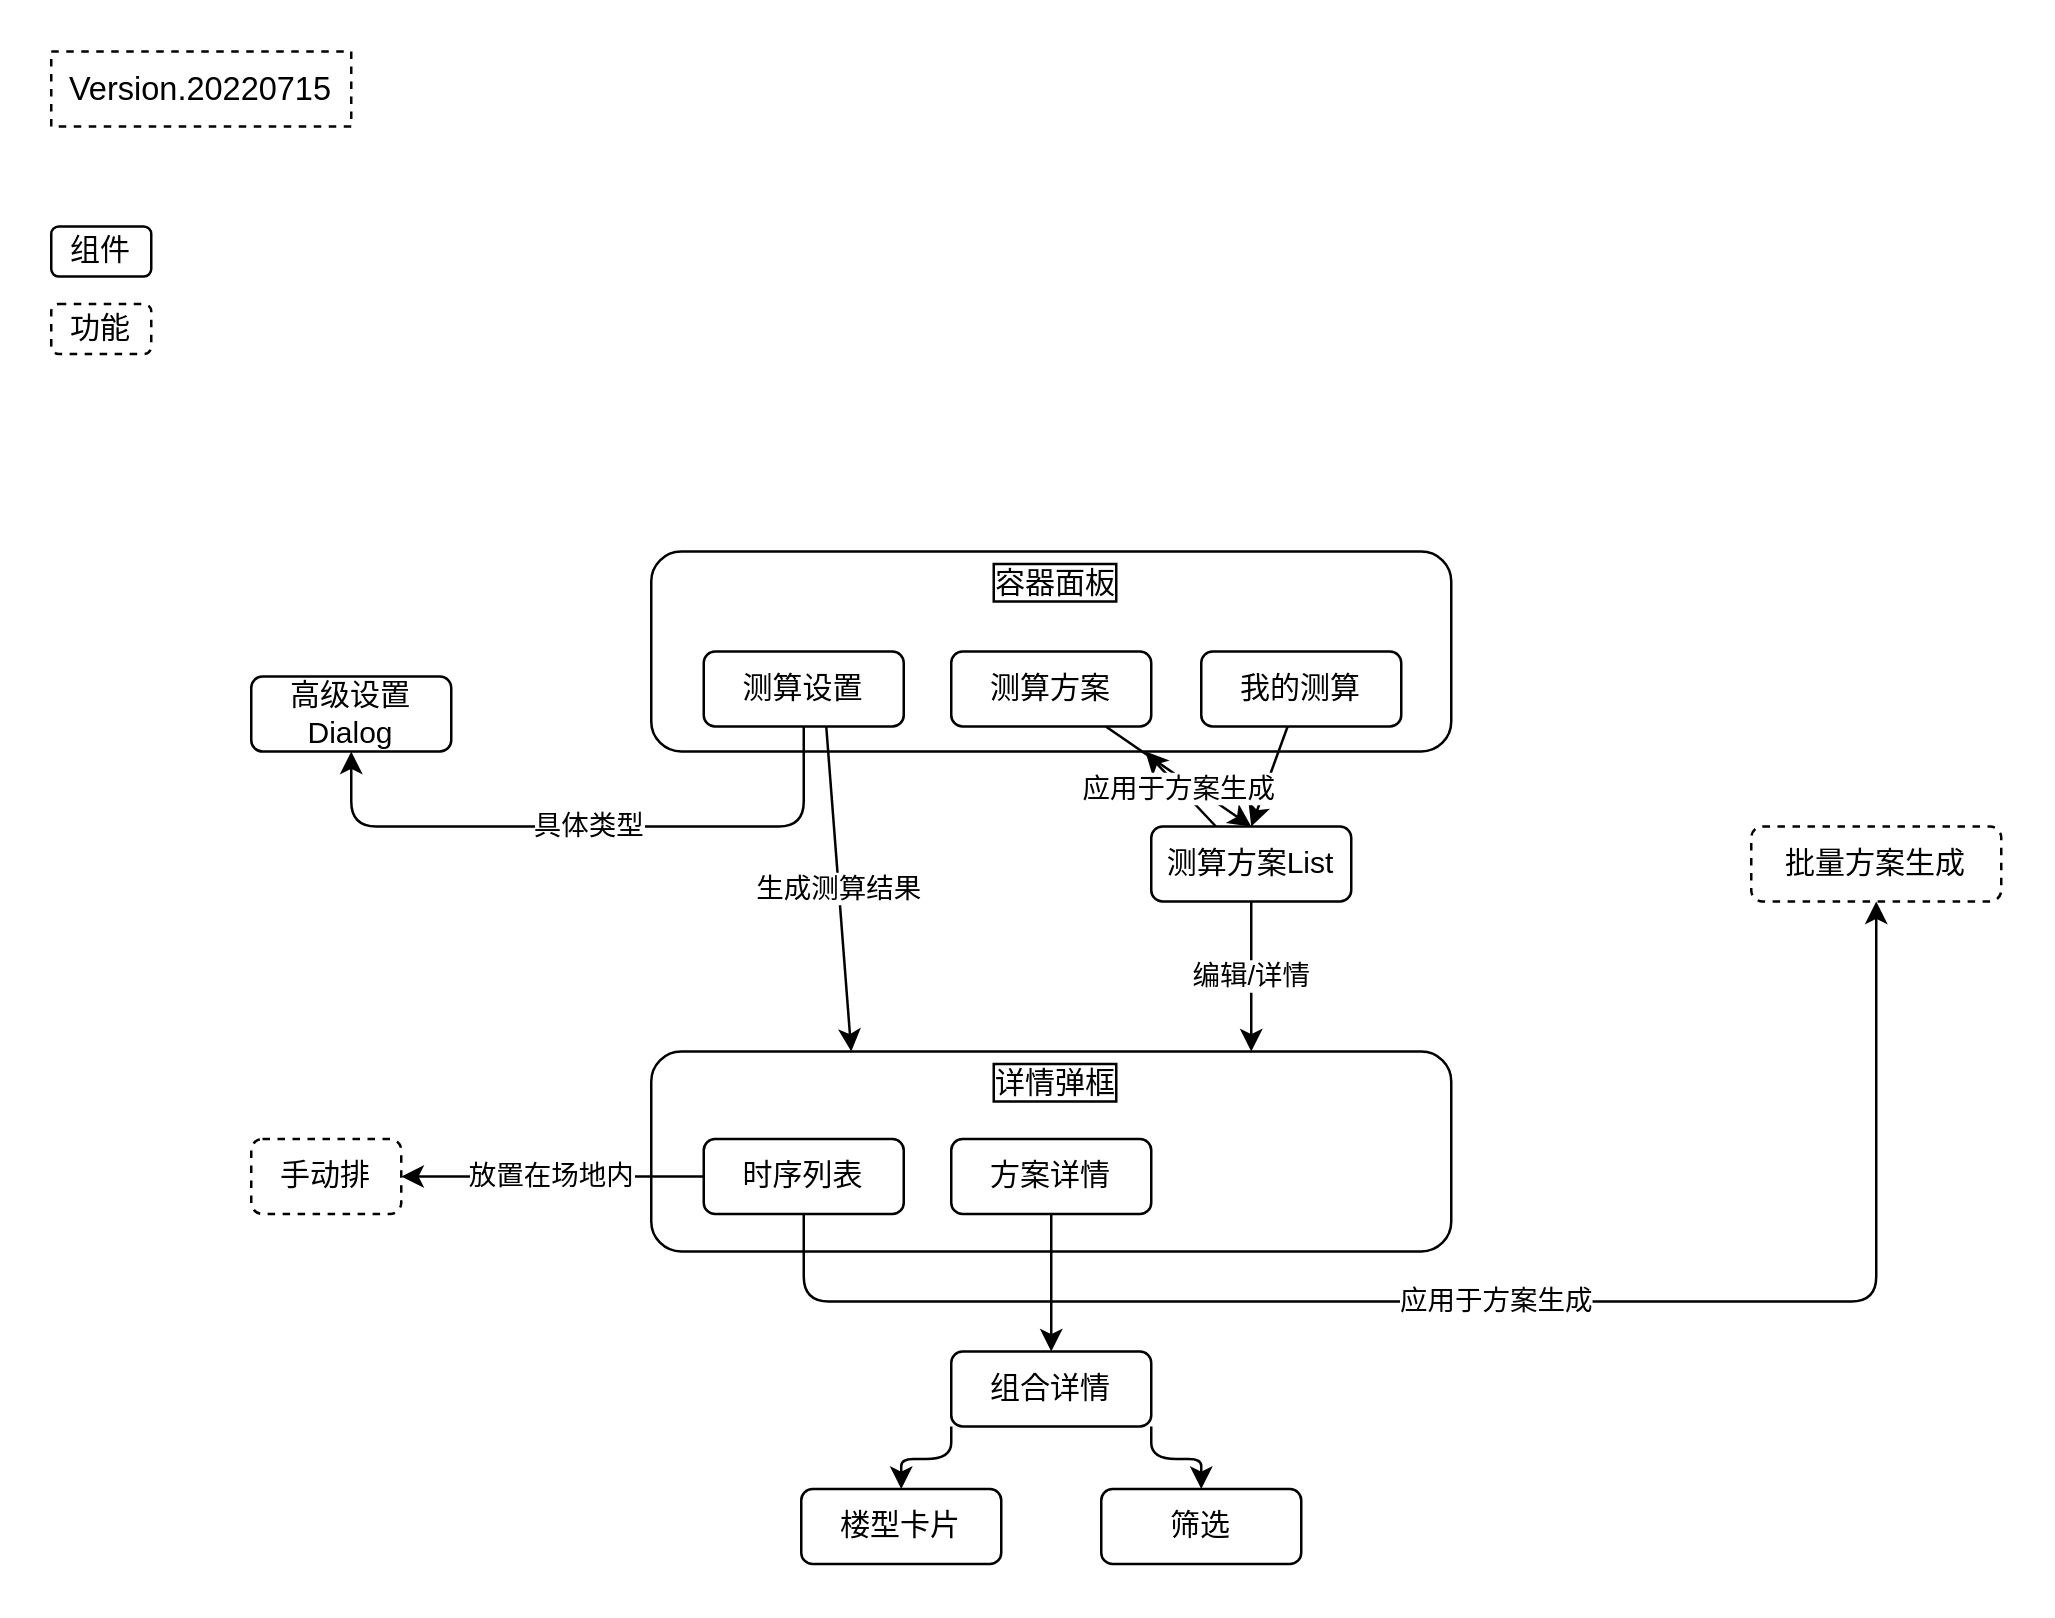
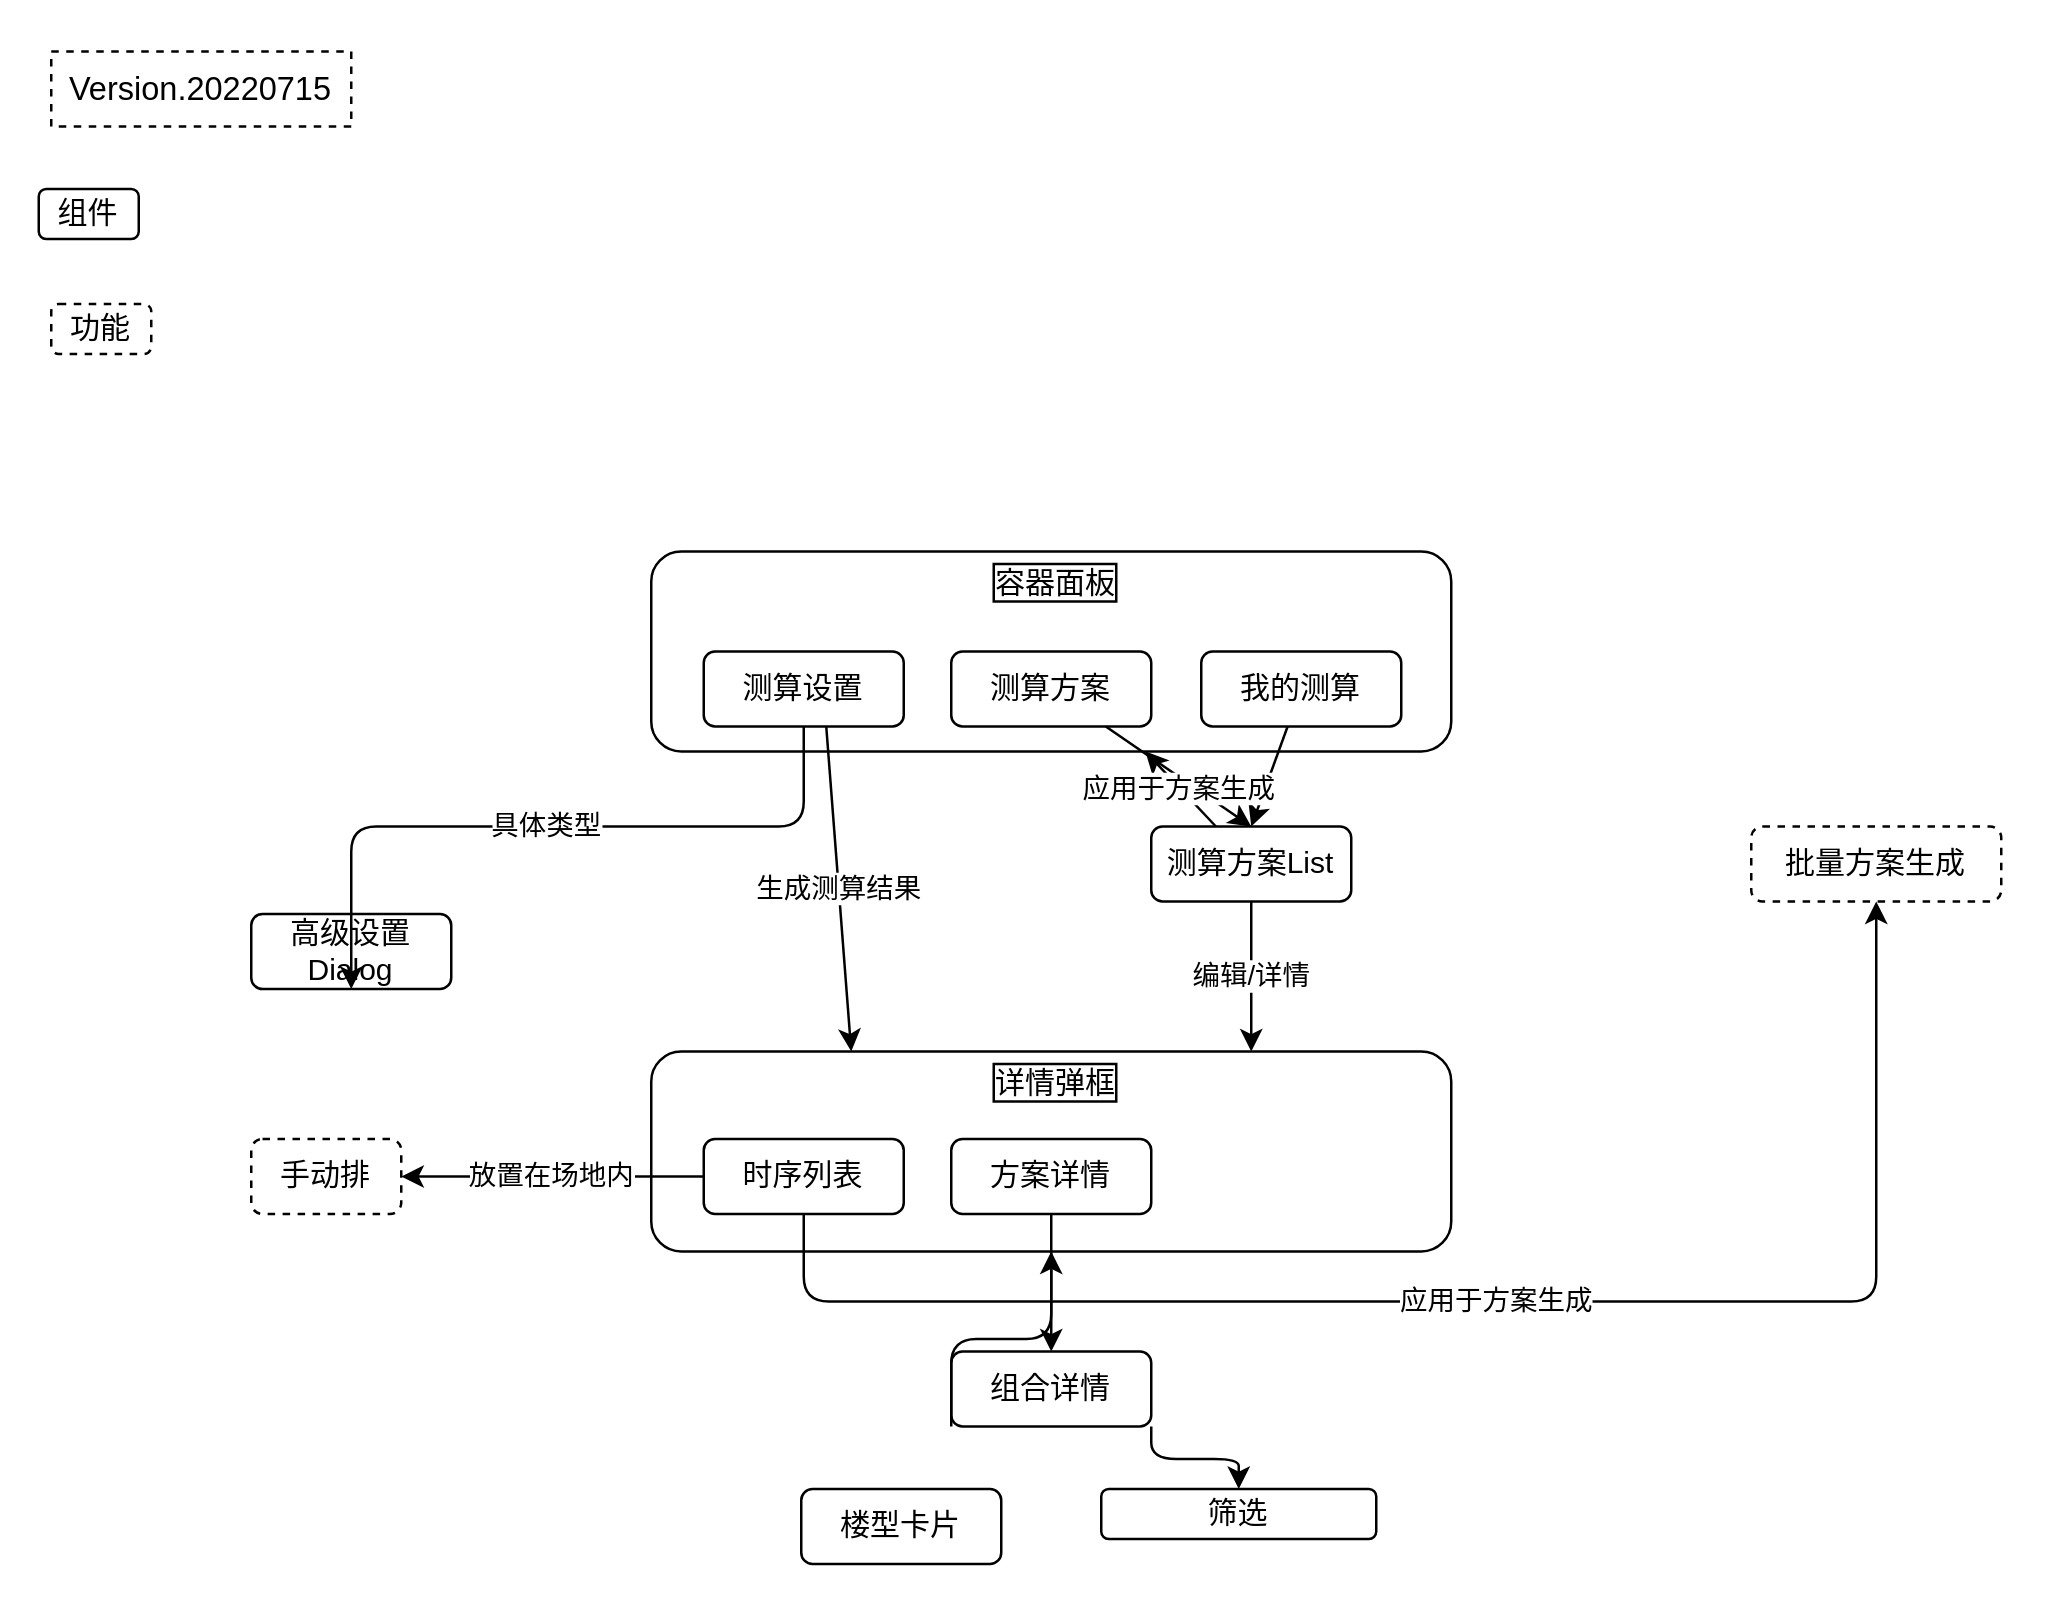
(101, 251) -> (89, 214)
(351, 714) -> (351, 951)
(934, 1458) -> (995, 1339)
(1201, 1526) -> (1239, 1514)
